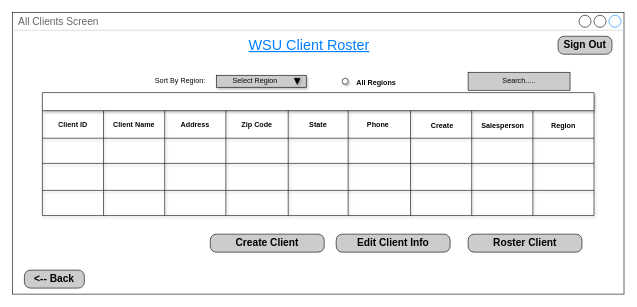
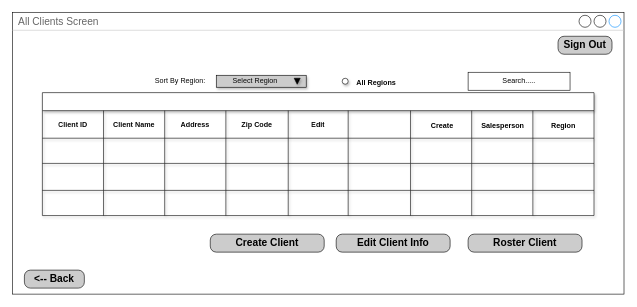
(309, 45) -> none
(519, 81) -> (519, 81)
(318, 125) -> (318, 125)
(378, 125) -> none
